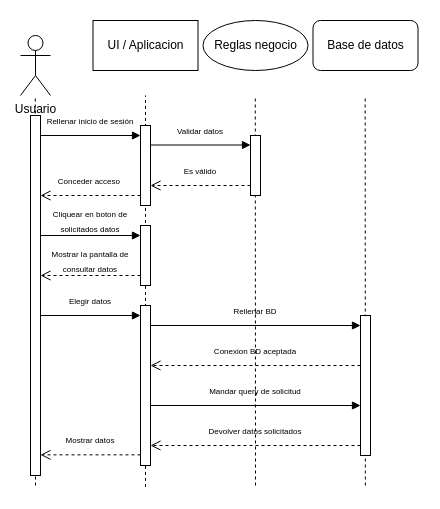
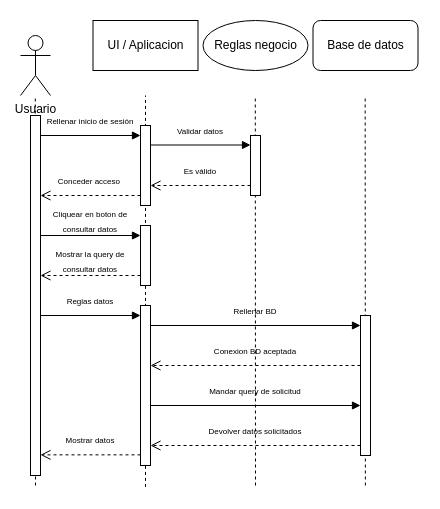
(91, 221) -> (91, 221)
(91, 261) -> (91, 261)
(91, 301) -> (91, 301)
